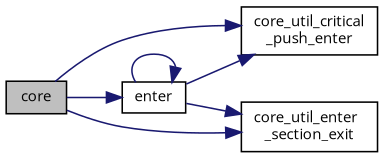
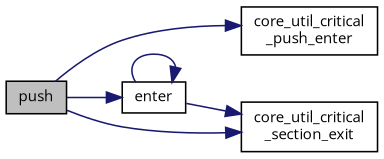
(213, 72) -> none
(36, 97) -> (36, 97)
(309, 127) -> (309, 127)
